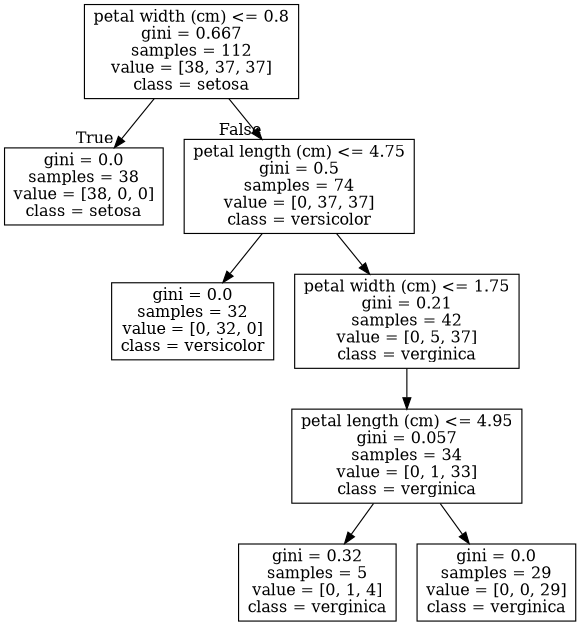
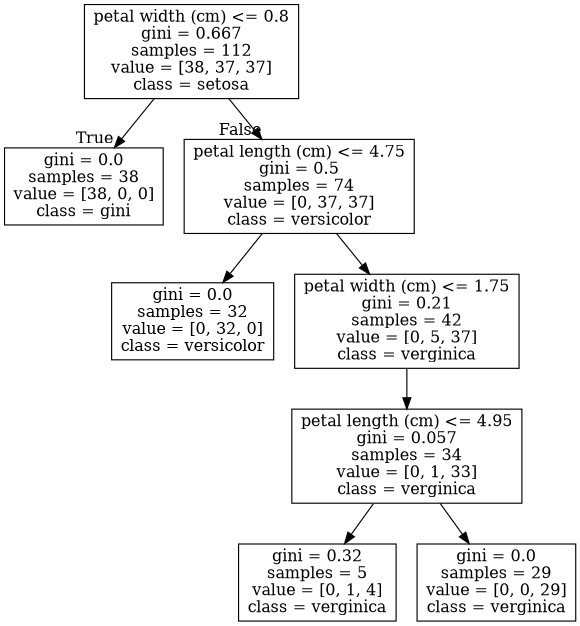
(84, 186) -> (84, 186)
